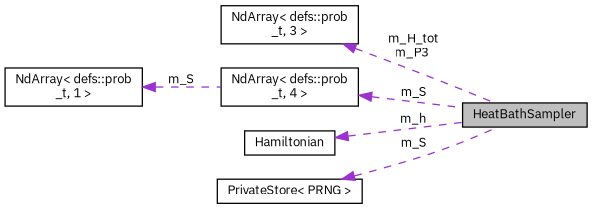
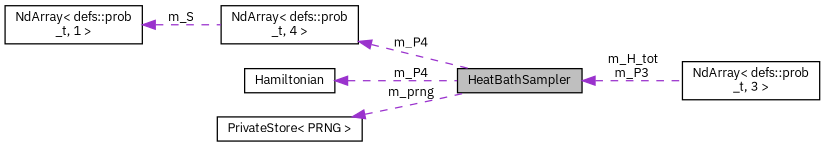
(425, 75) -> (639, 81)
(412, 93) -> (410, 43)
(412, 119) -> (410, 74)
(412, 144) -> (410, 93)
